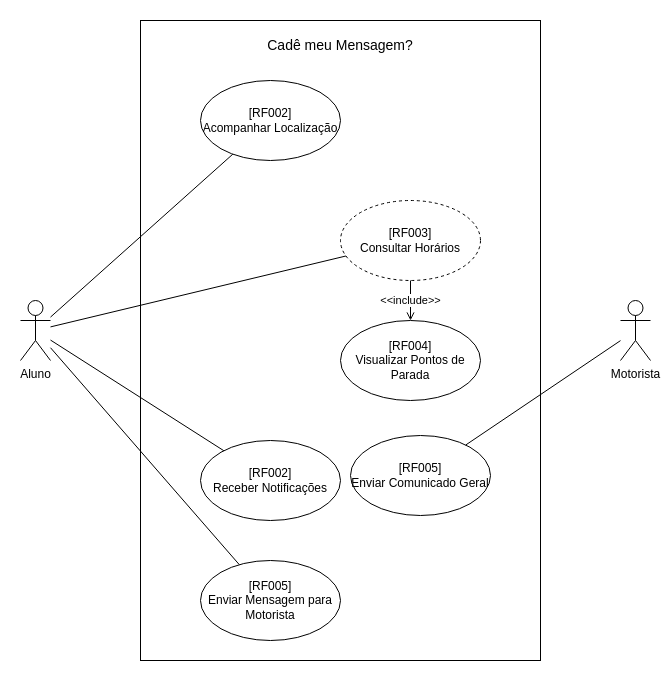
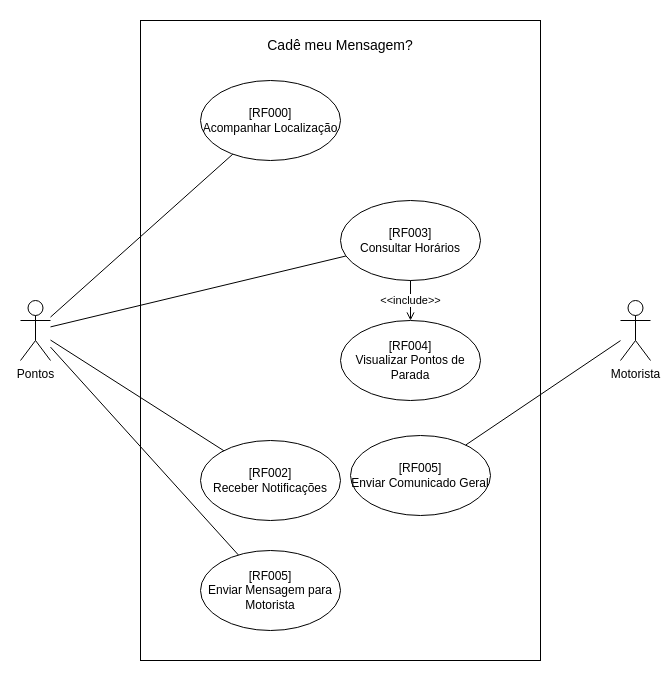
(271, 121) -> (271, 121)
(411, 241) -> (411, 241)
(36, 375) -> (36, 375)
(271, 601) -> (271, 591)
